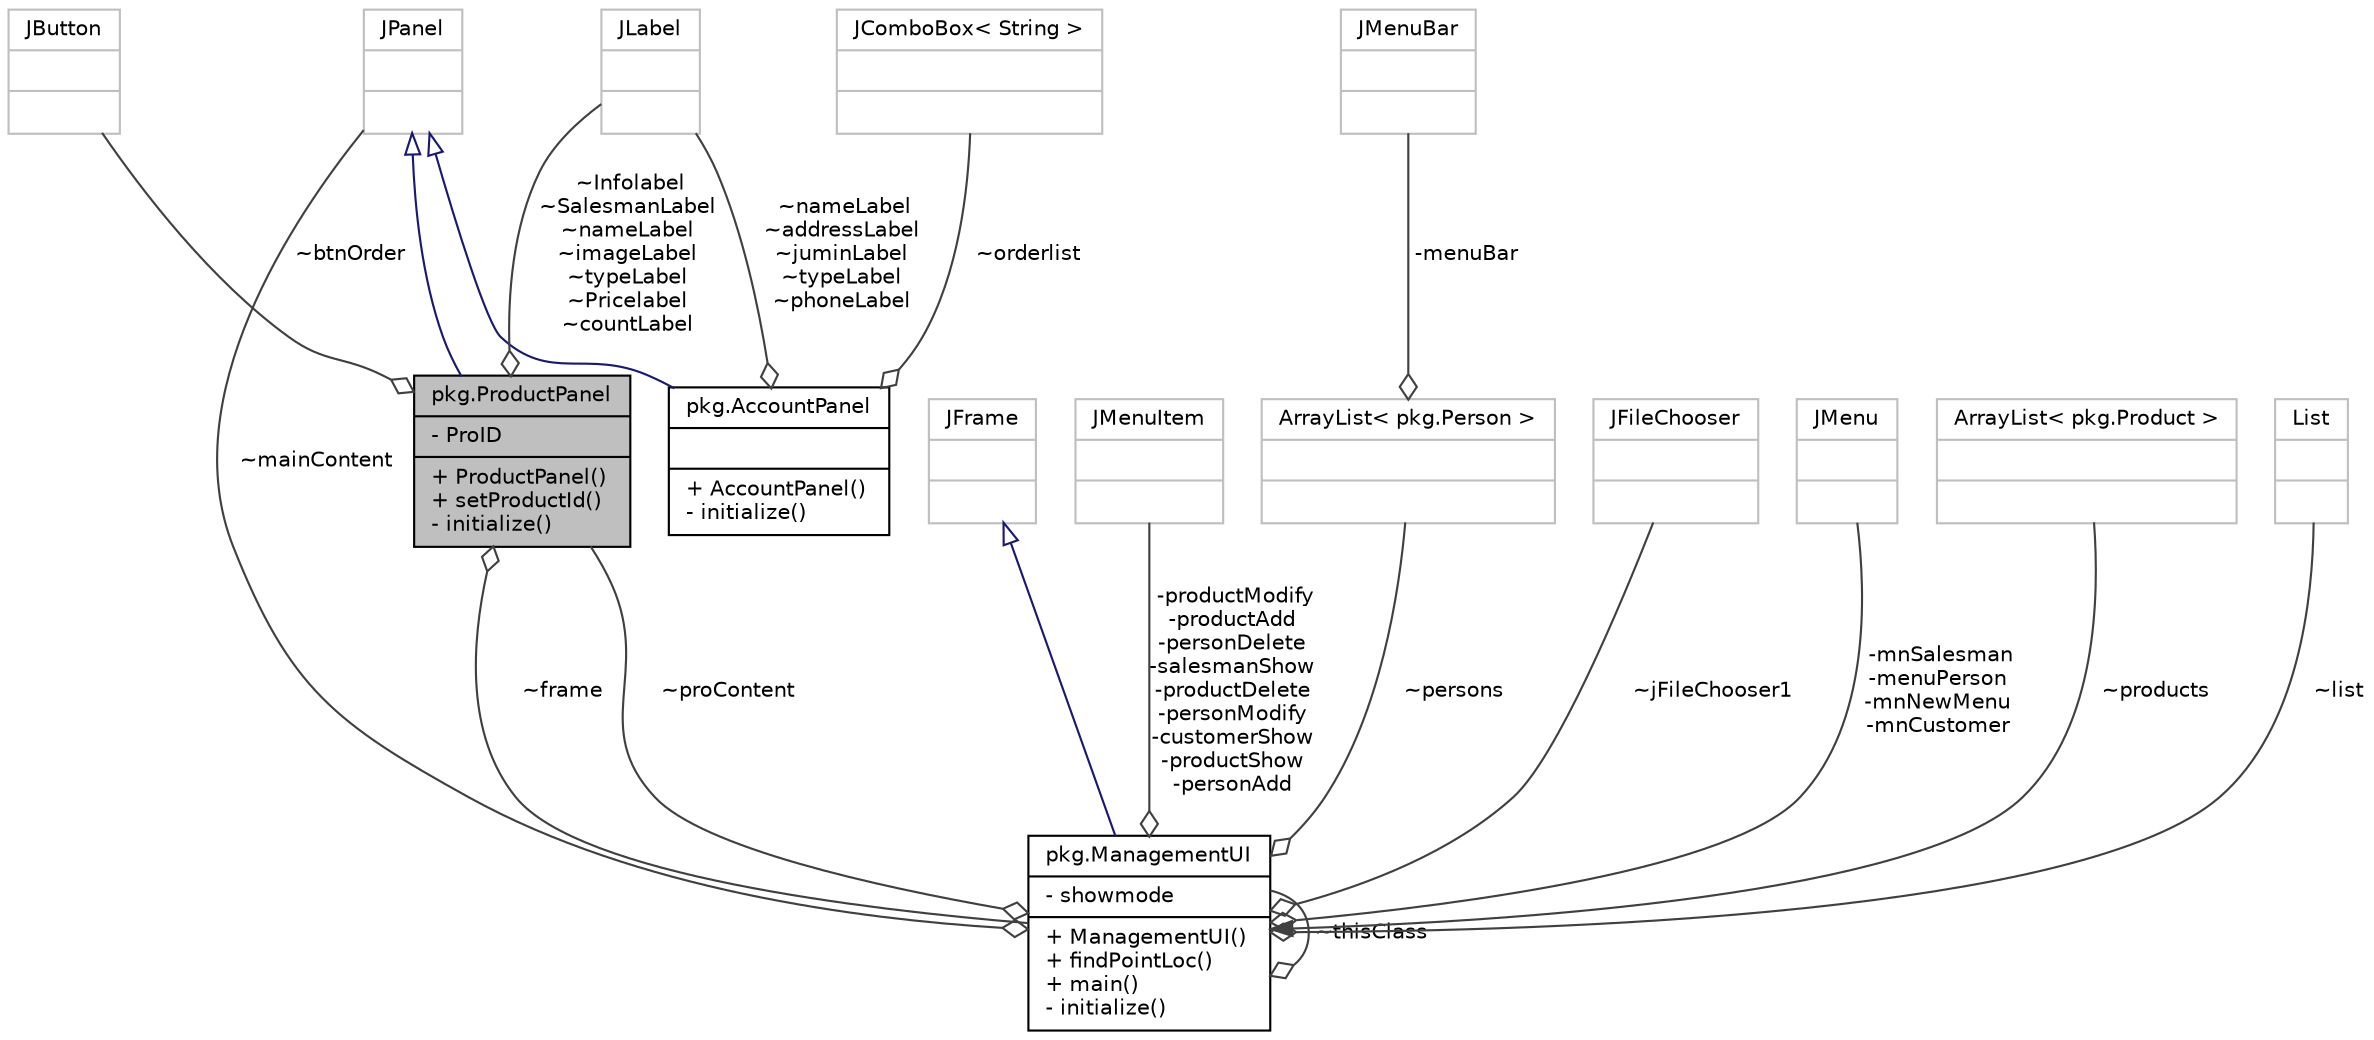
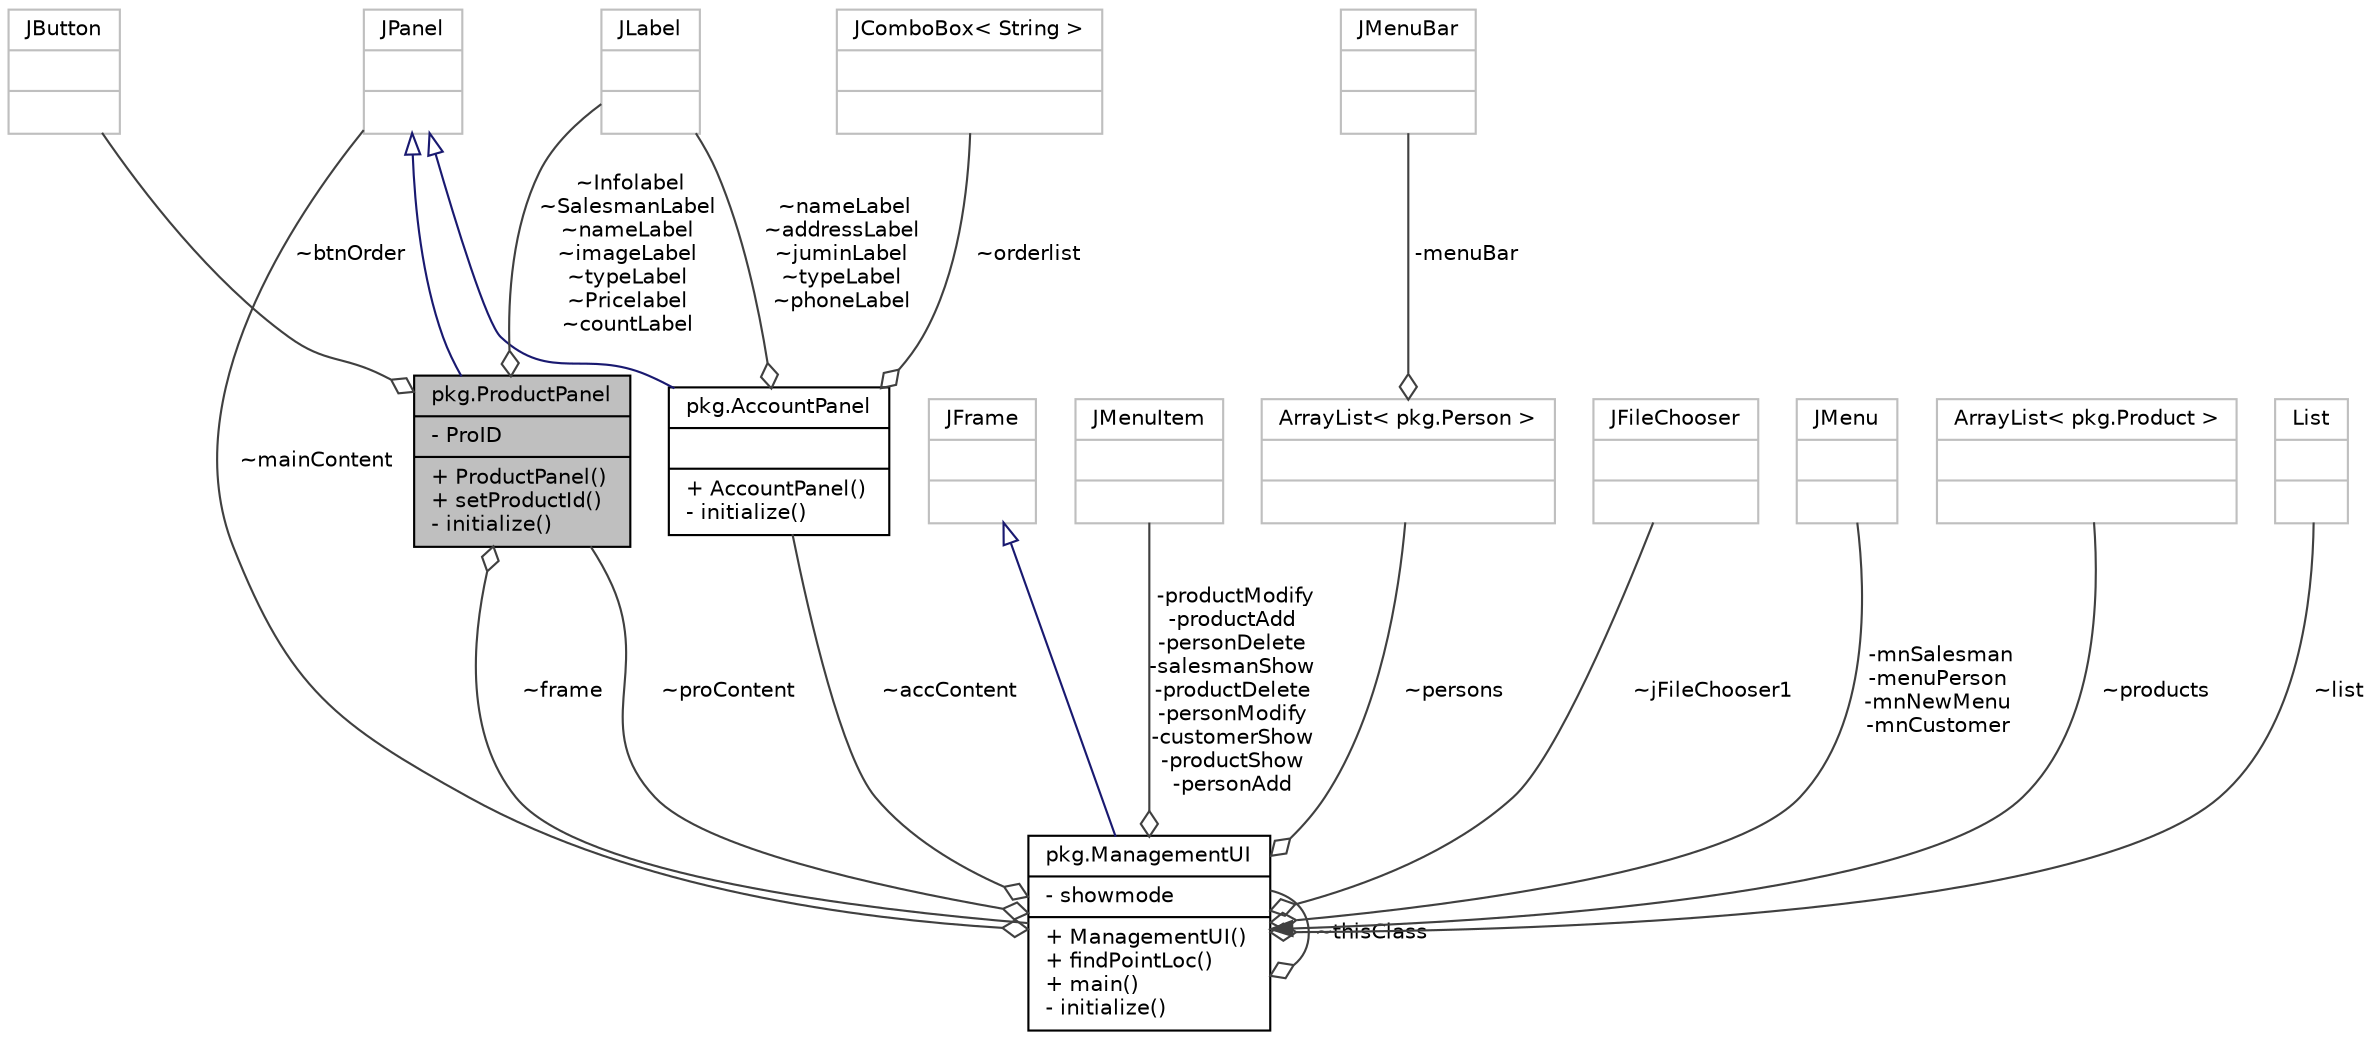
none -> (848, 744)
